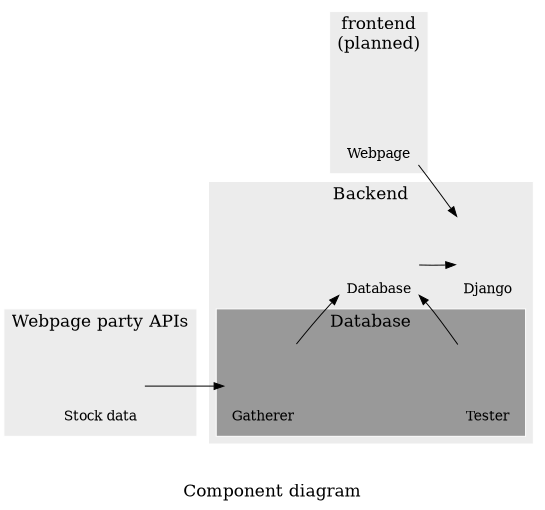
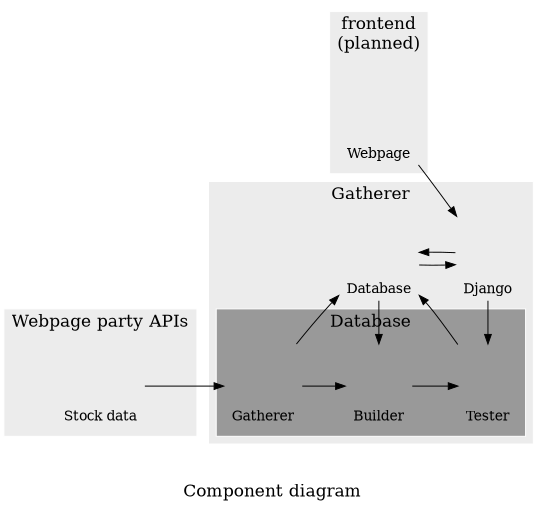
(371, 195) -> (371, 195)
none -> (442, 252)
none -> (488, 317)
none -> (379, 386)
